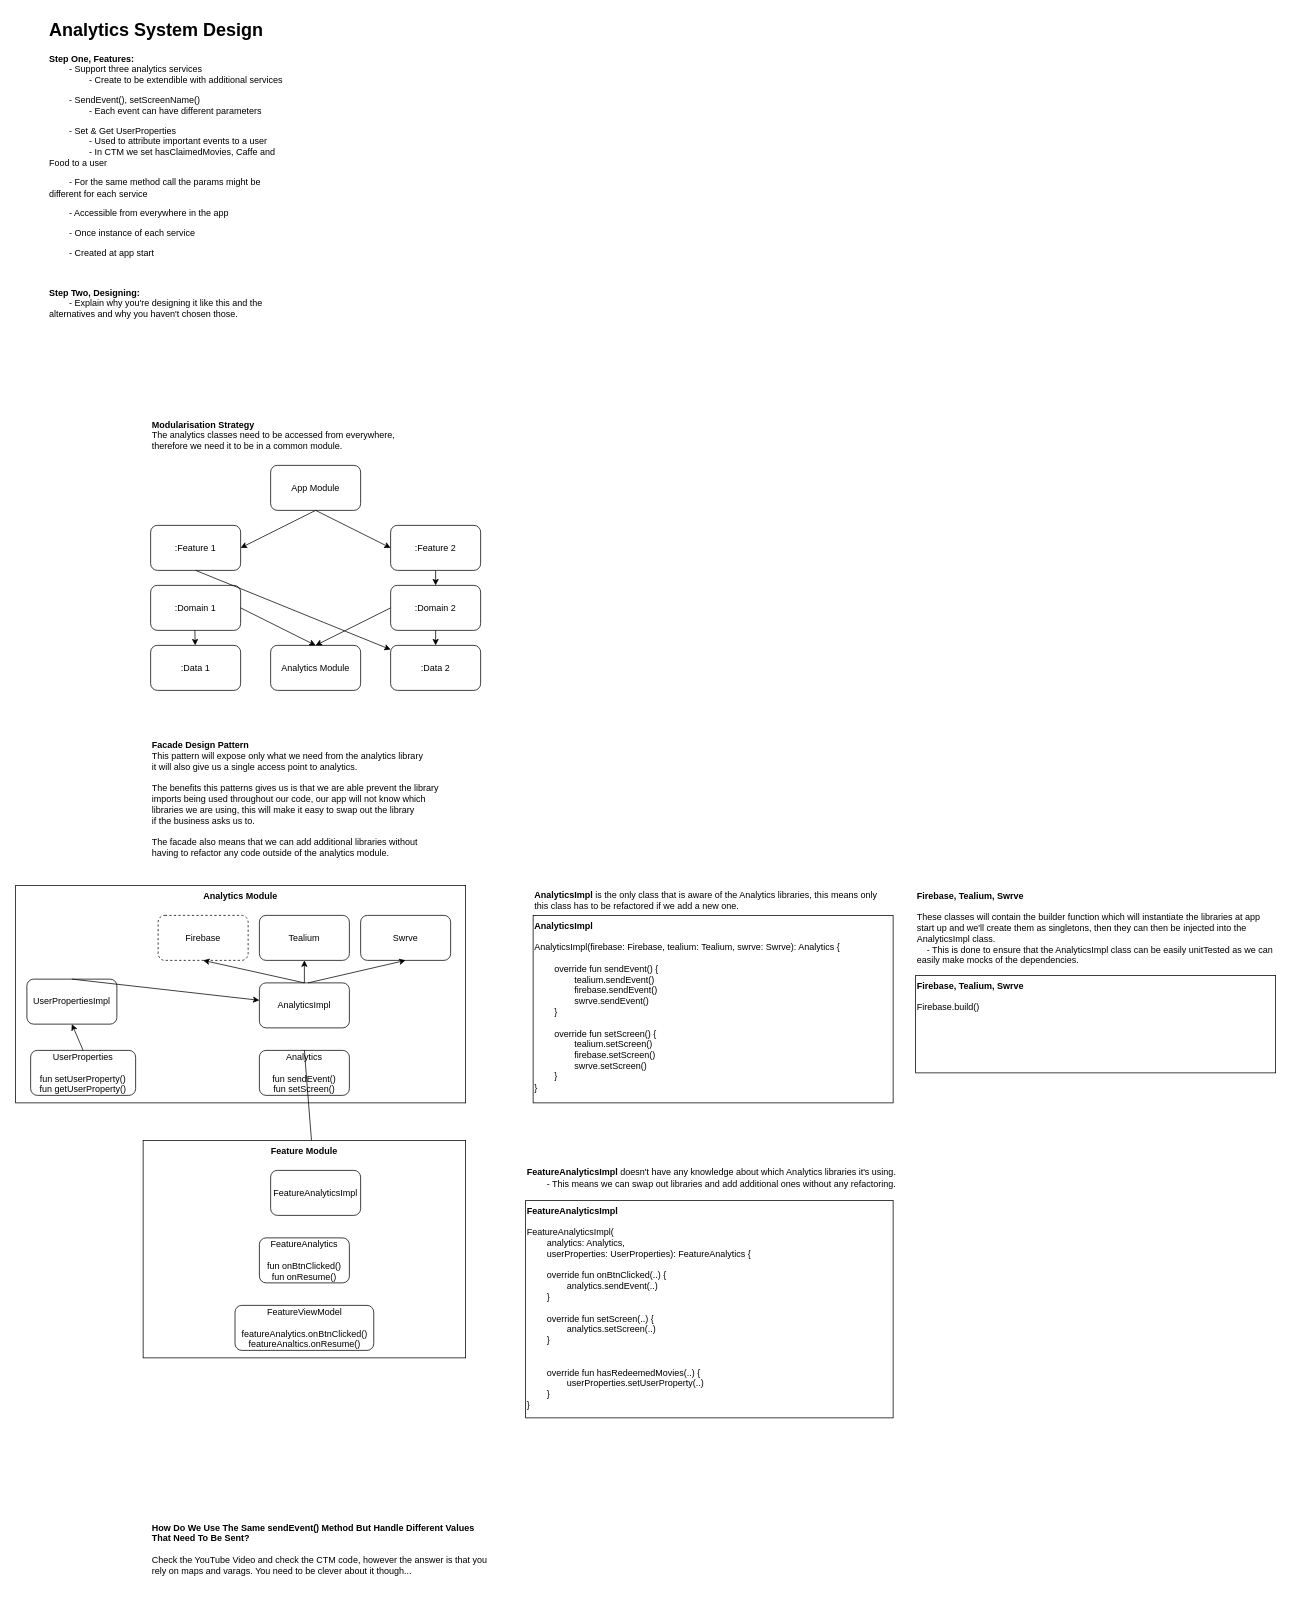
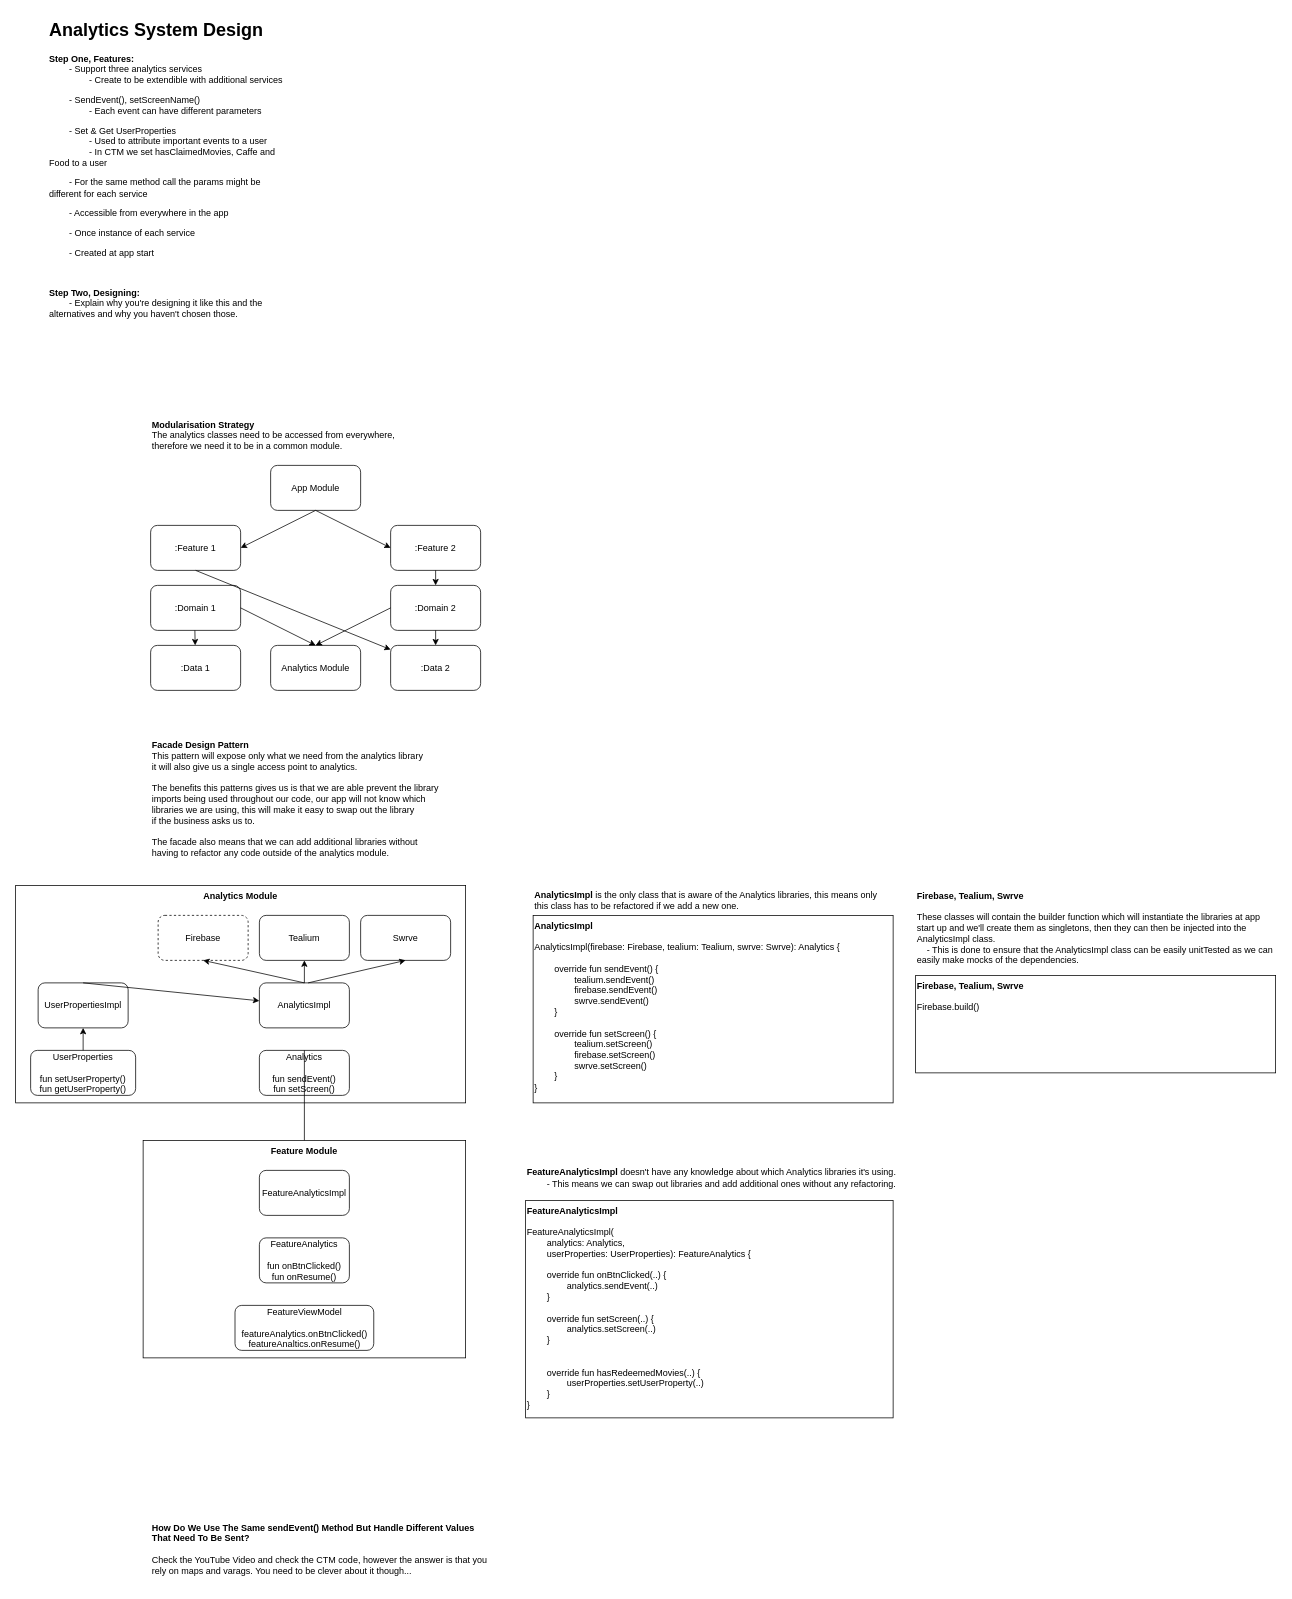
(72, 1002) -> (83, 1005)
(315, 1193) -> (304, 1193)
